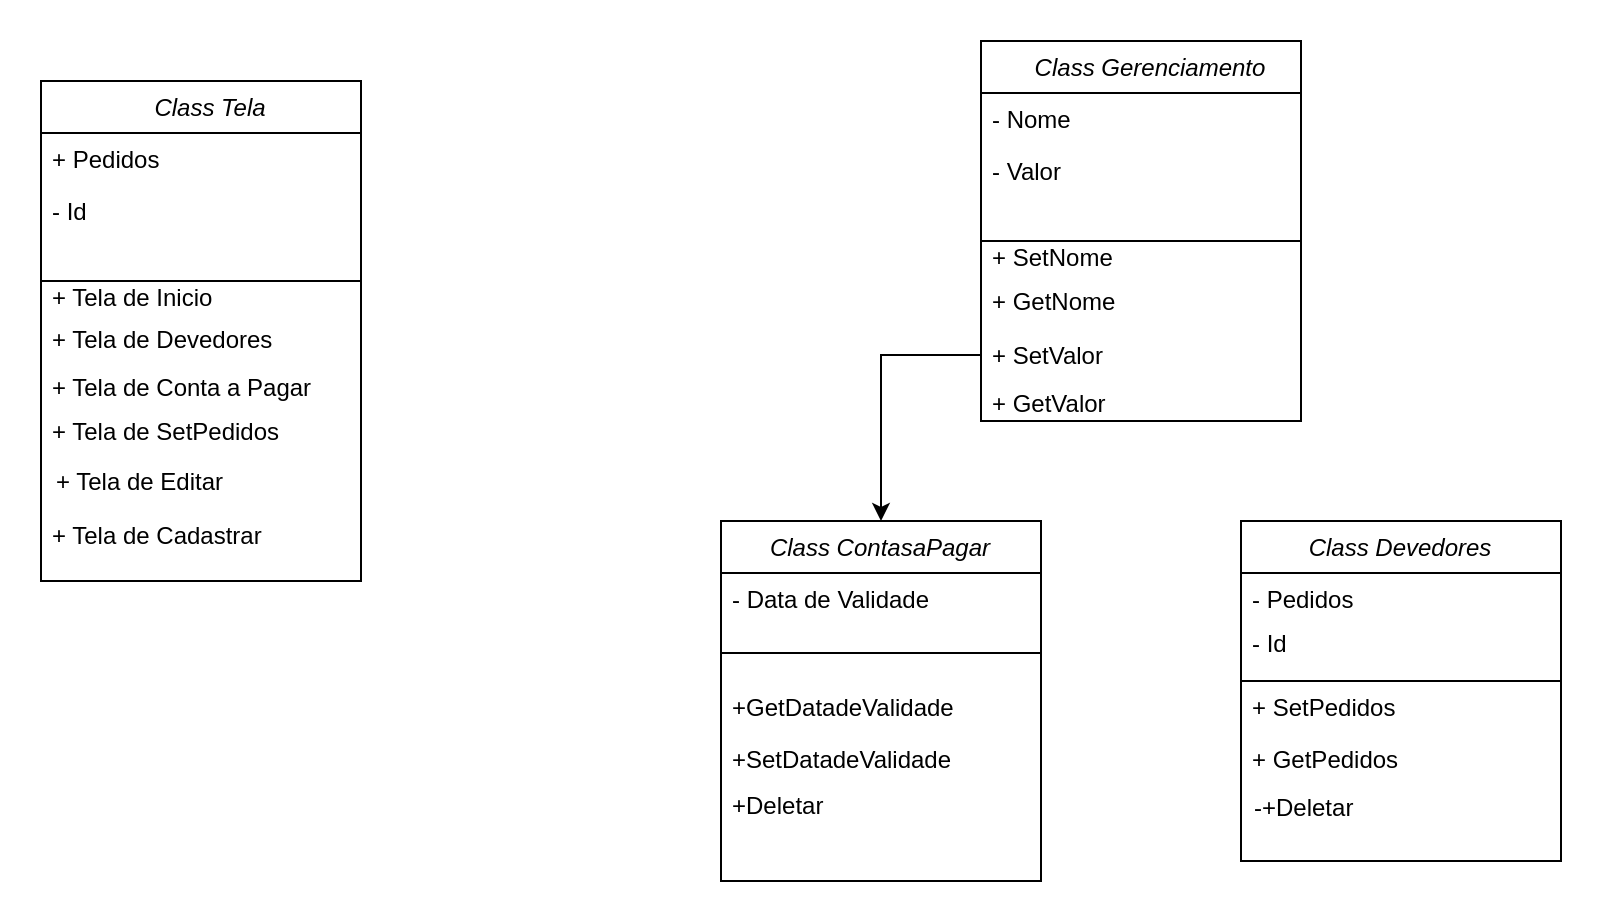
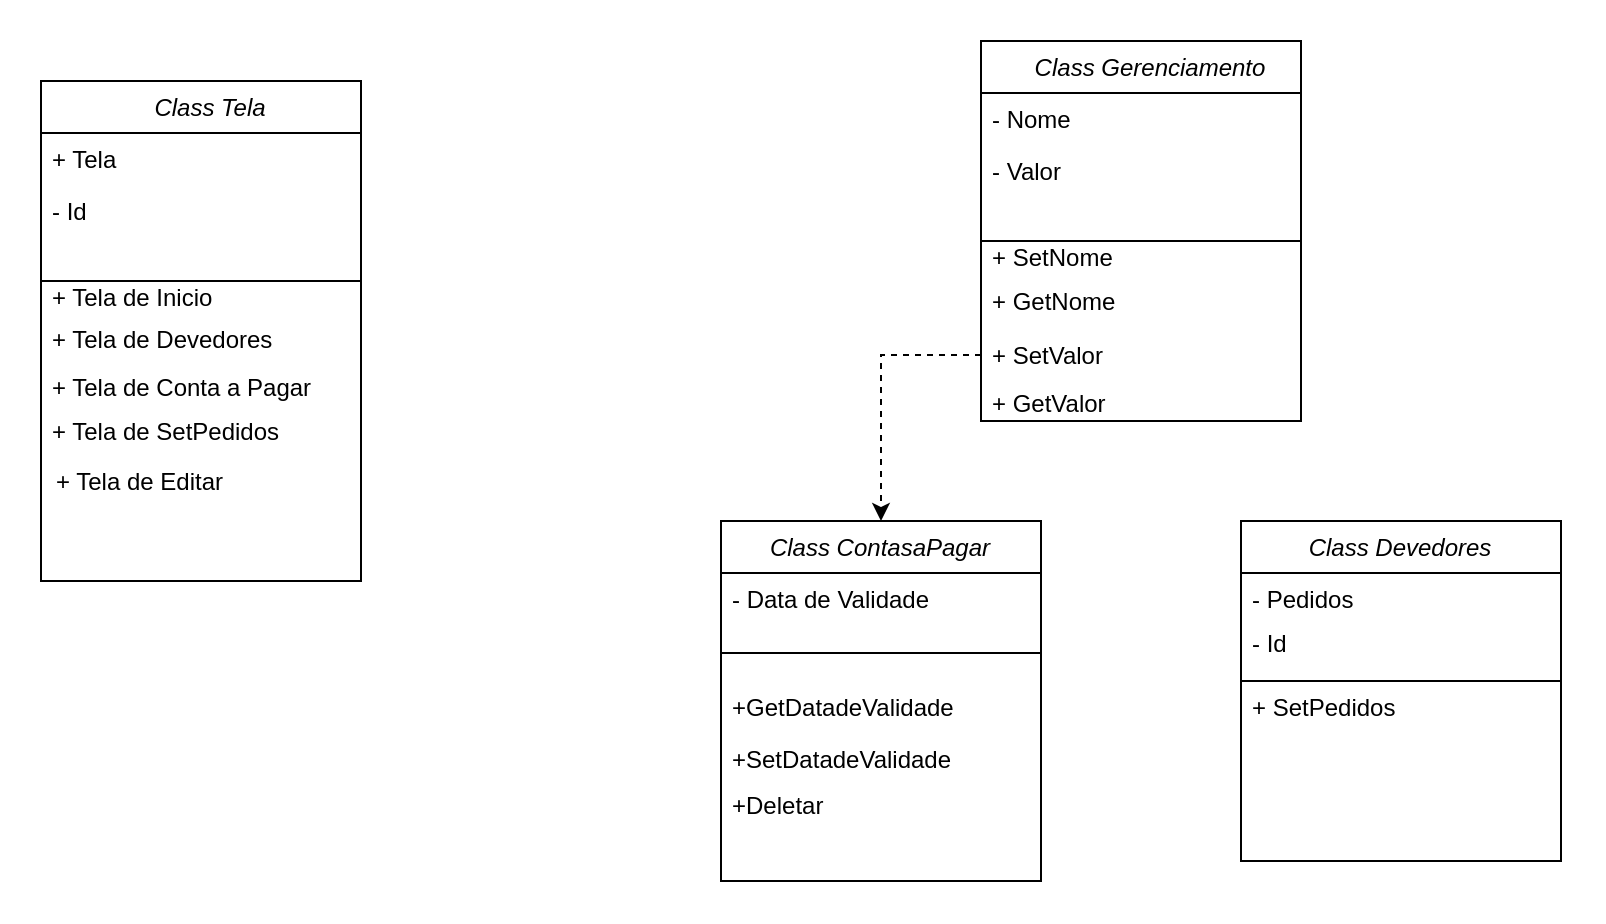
(106, 160) -> (86, 160)
(881, 384) -> (881, 384)
(201, 535) -> none
(1401, 755) -> none
(1403, 803) -> none
